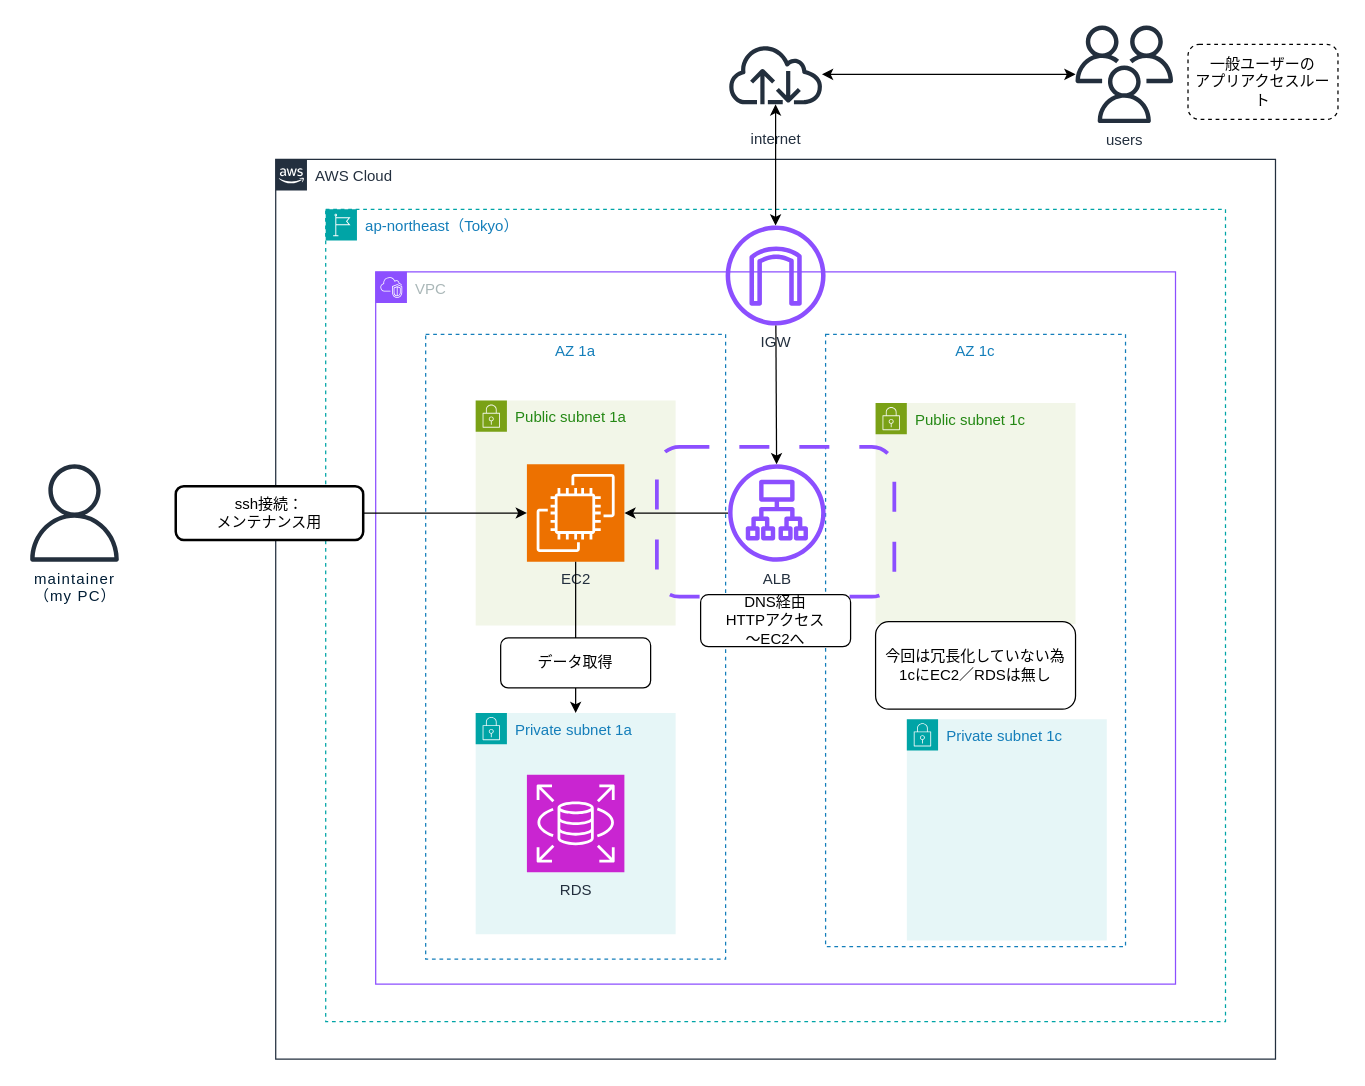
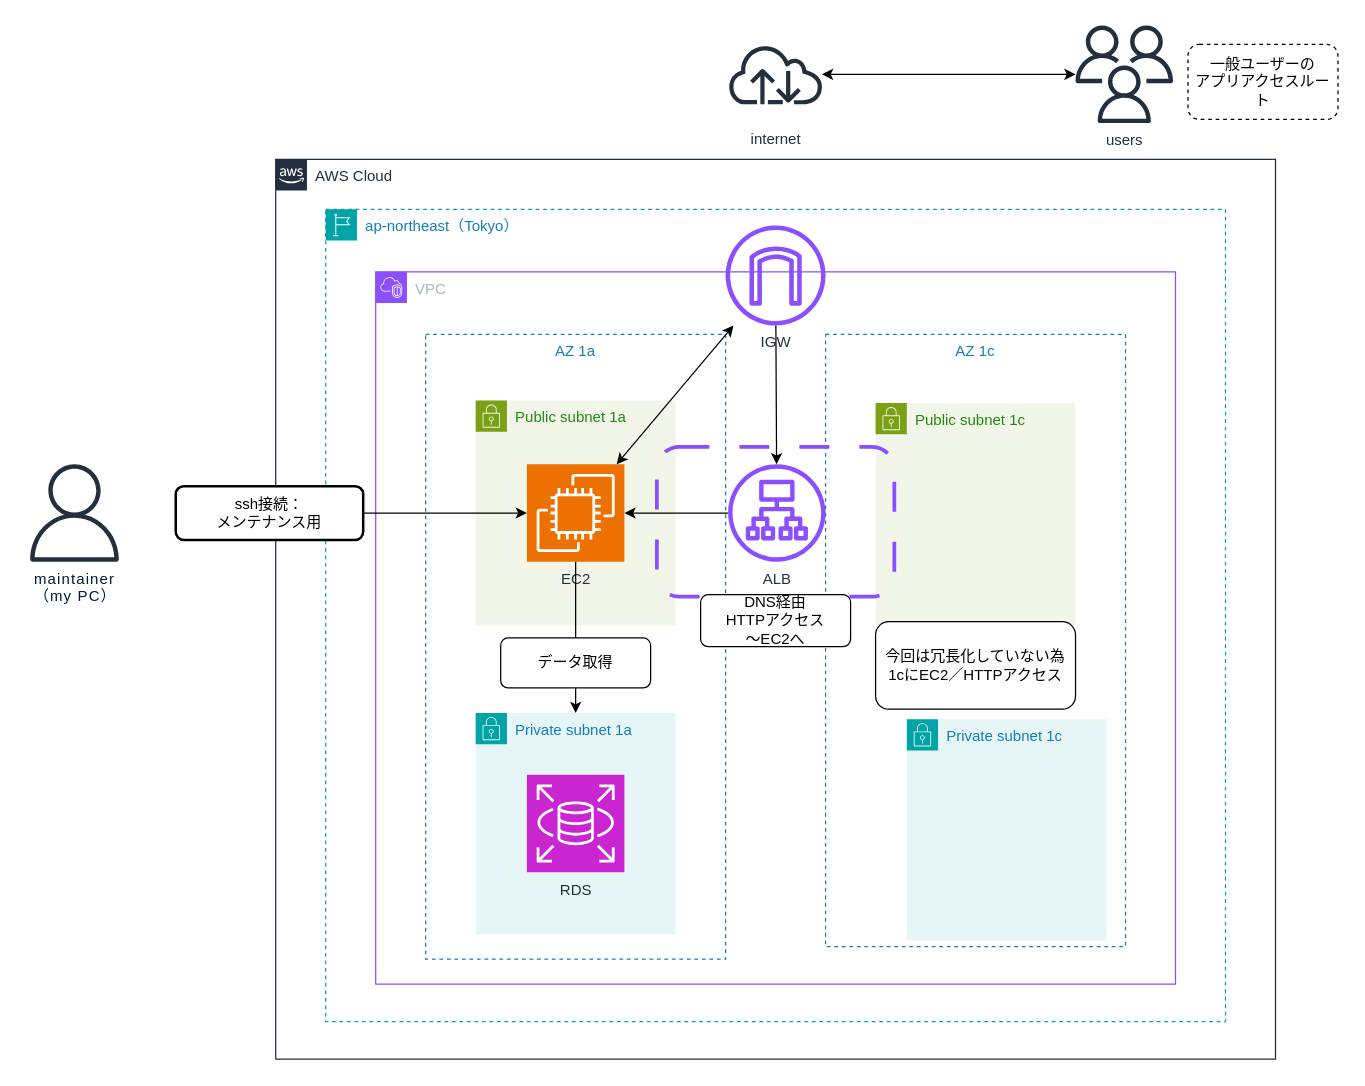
(776, 166) -> (675, 395)
(976, 666) -> (976, 666)
